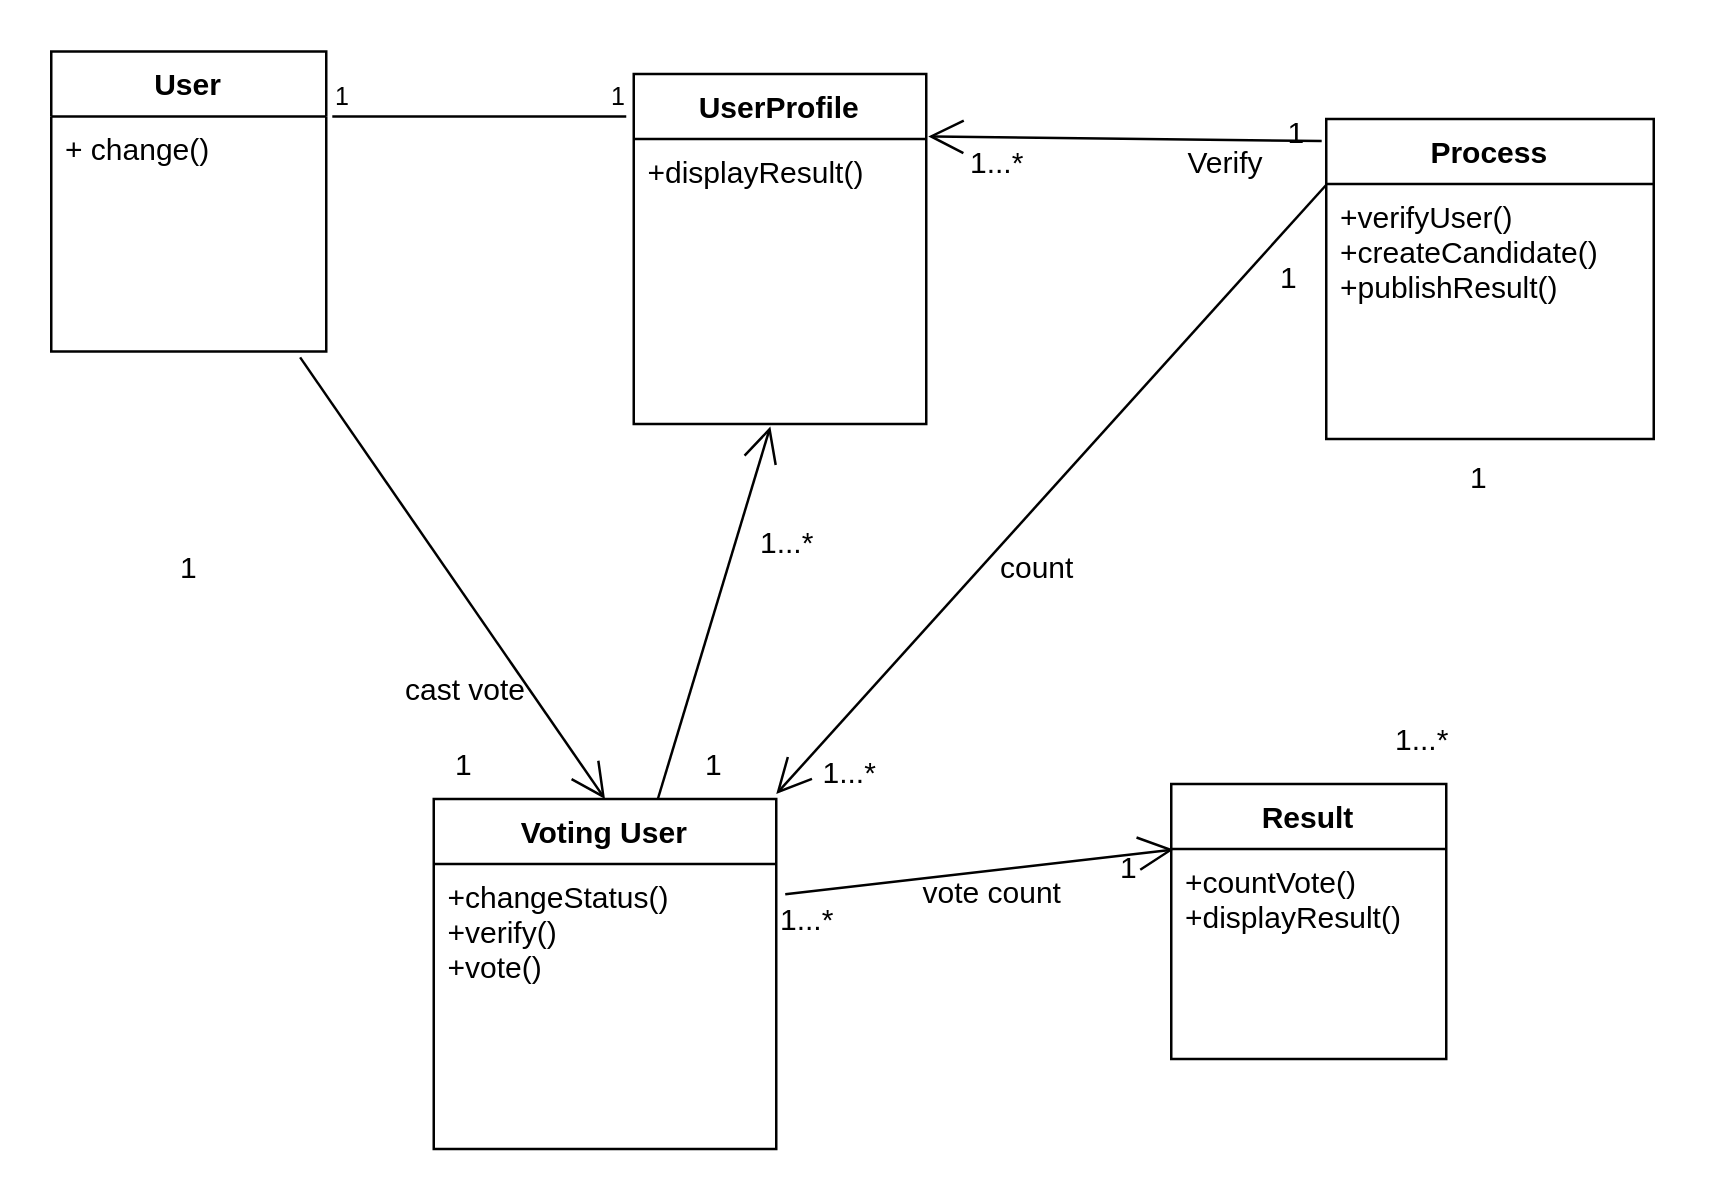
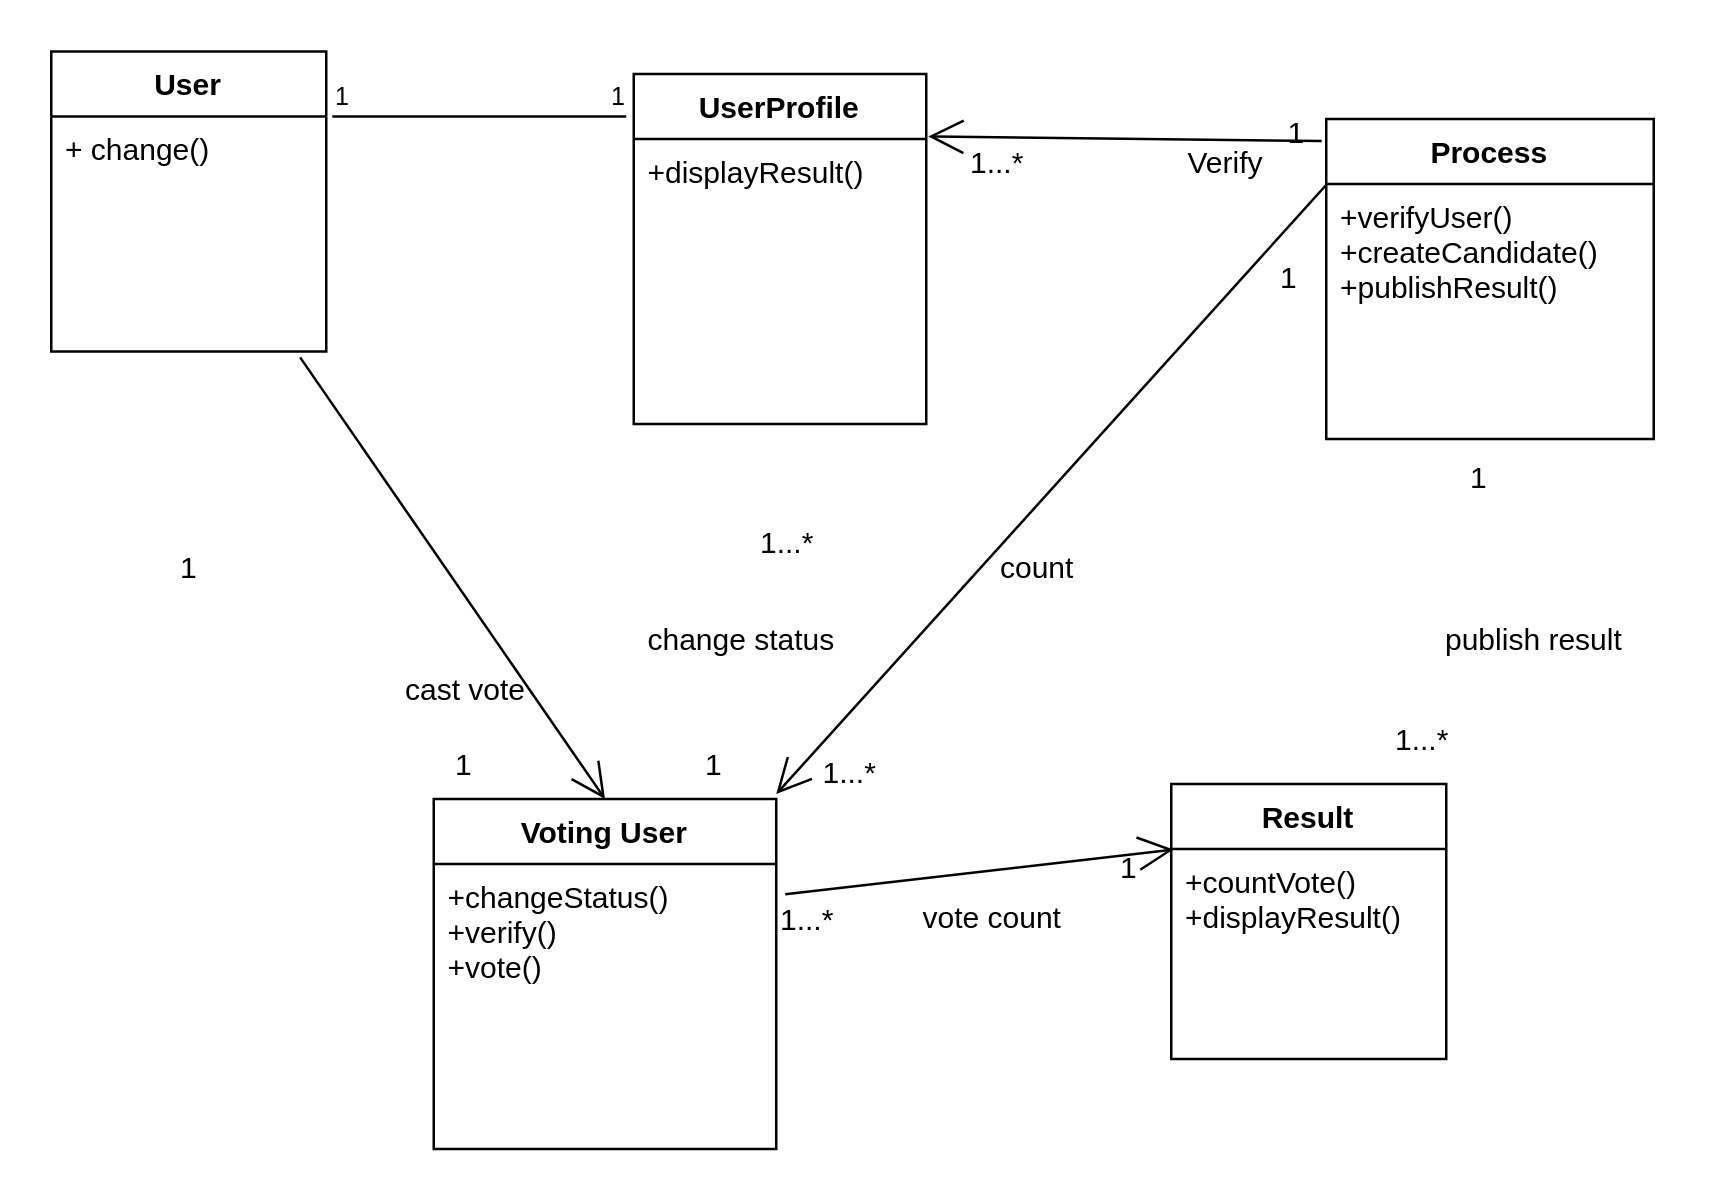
(713, 616) -> none
none -> (756, 641)
none -> (1553, 641)
(1006, 894) -> (1006, 919)
